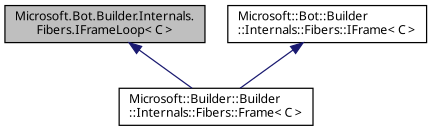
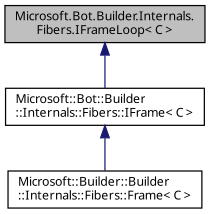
(166, 69) -> (105, 72)
